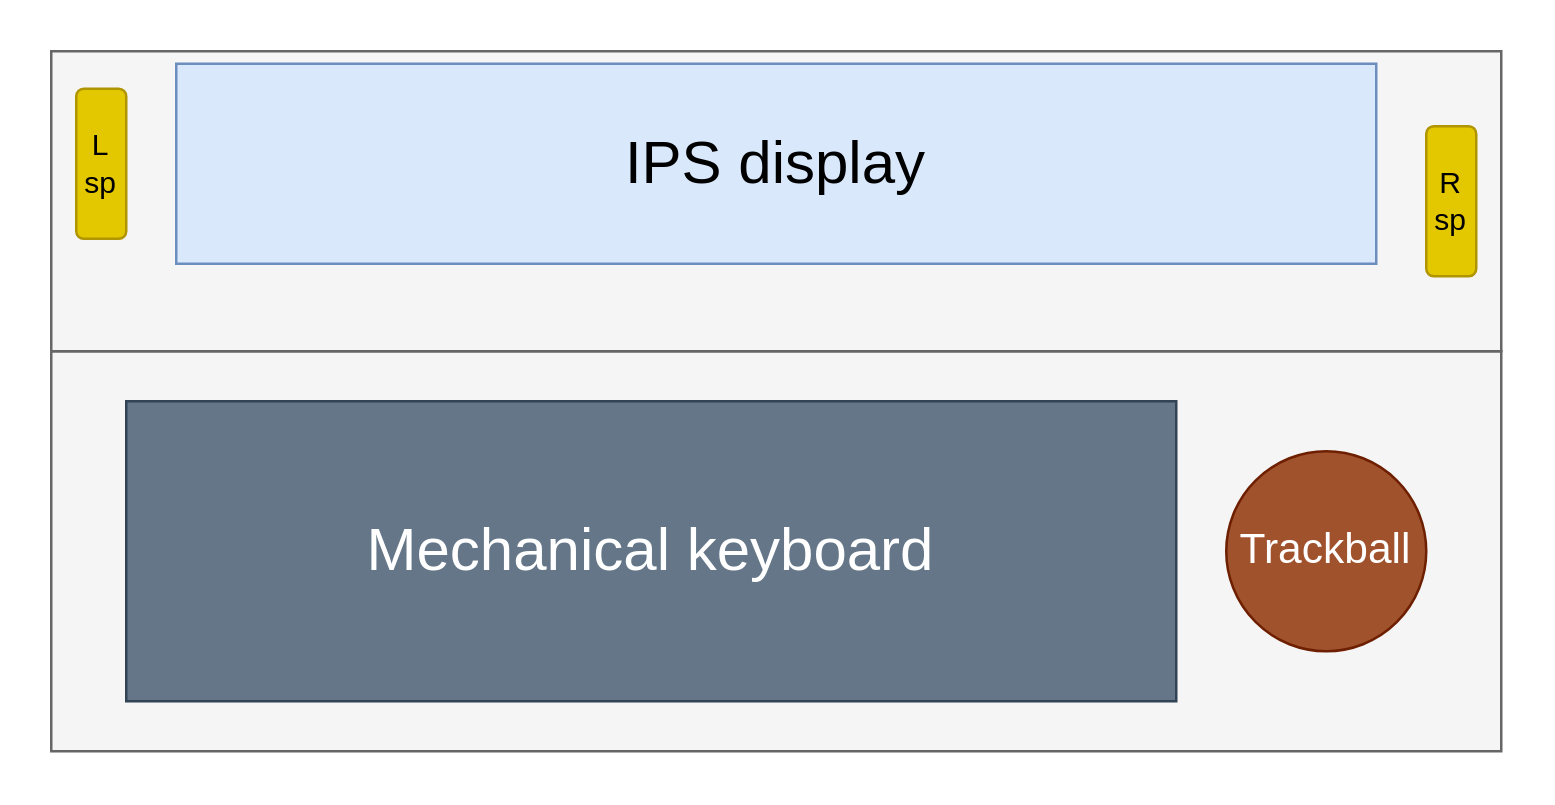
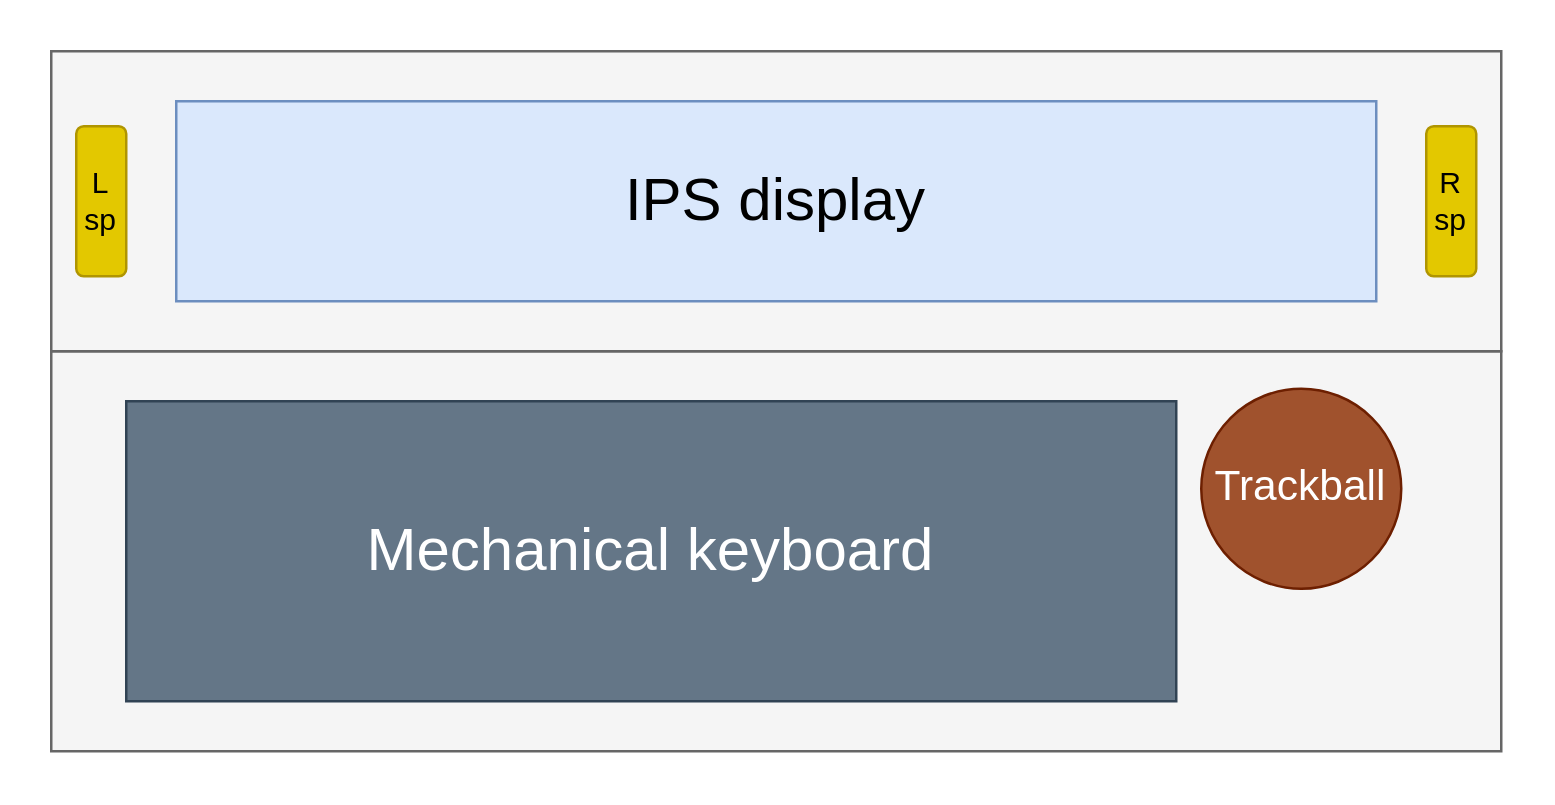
(101, 164) -> (101, 201)
(776, 164) -> (776, 201)
(1326, 551) -> (1301, 489)
